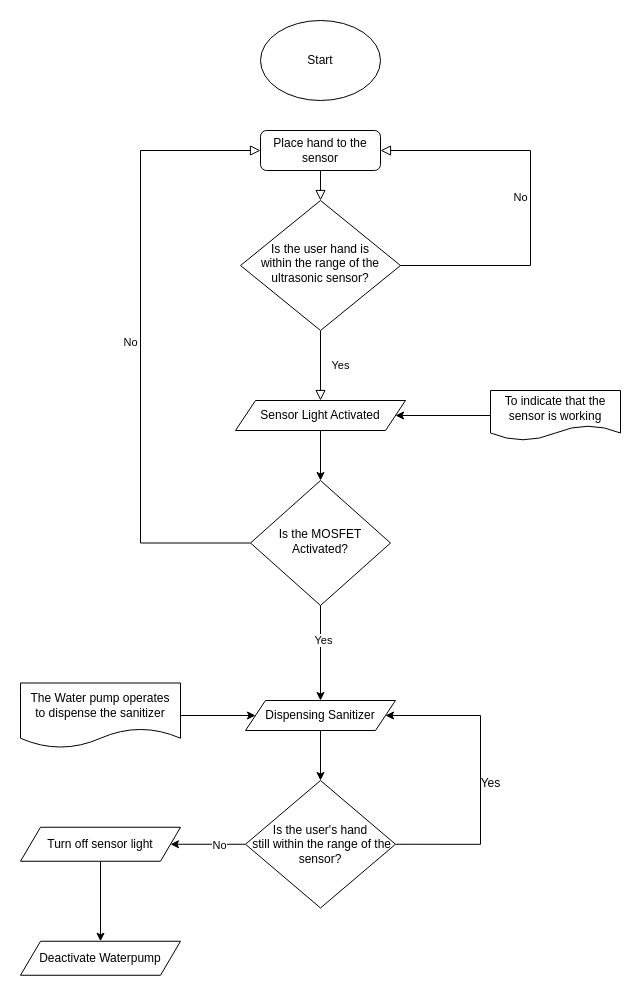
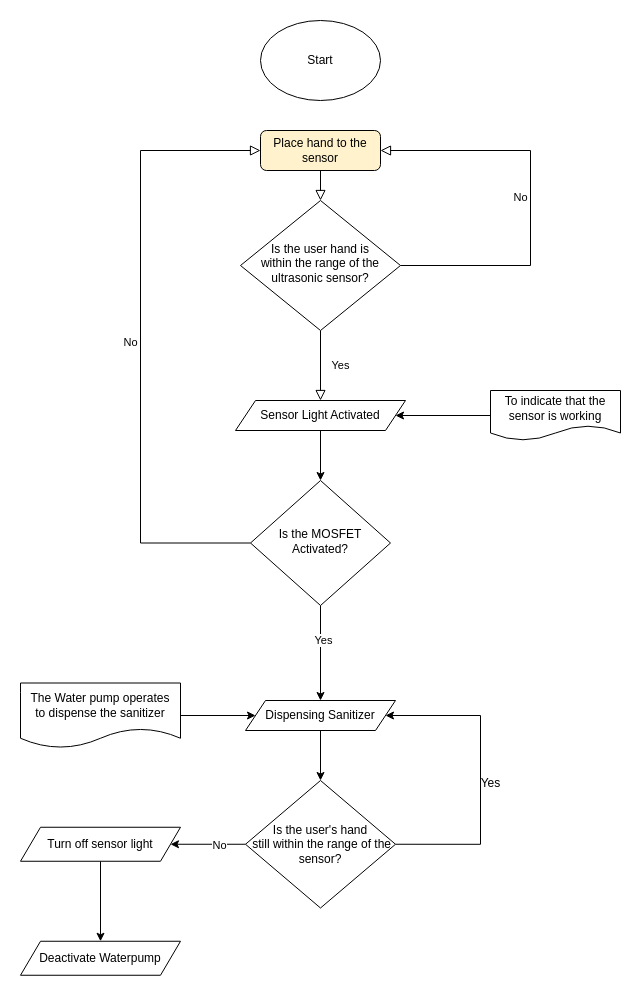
(321, 151) -> (321, 151)
